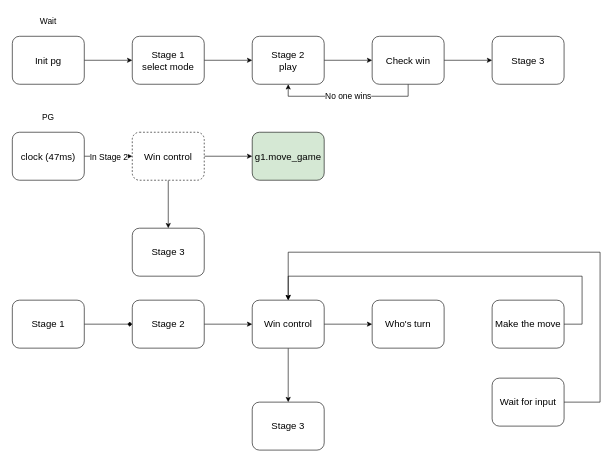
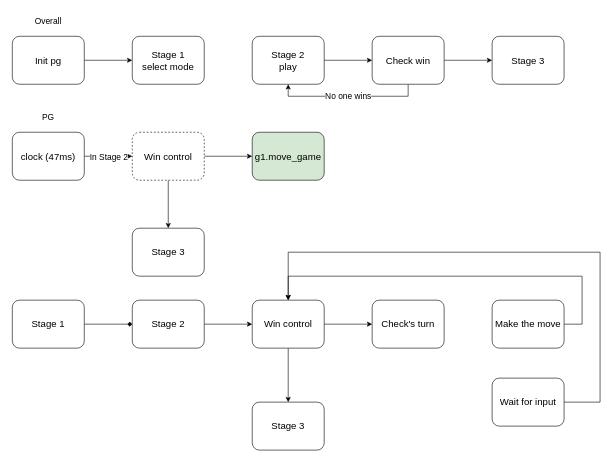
(48, 21) -> (48, 21)
(246, 60) -> none
(408, 324) -> (408, 324)
